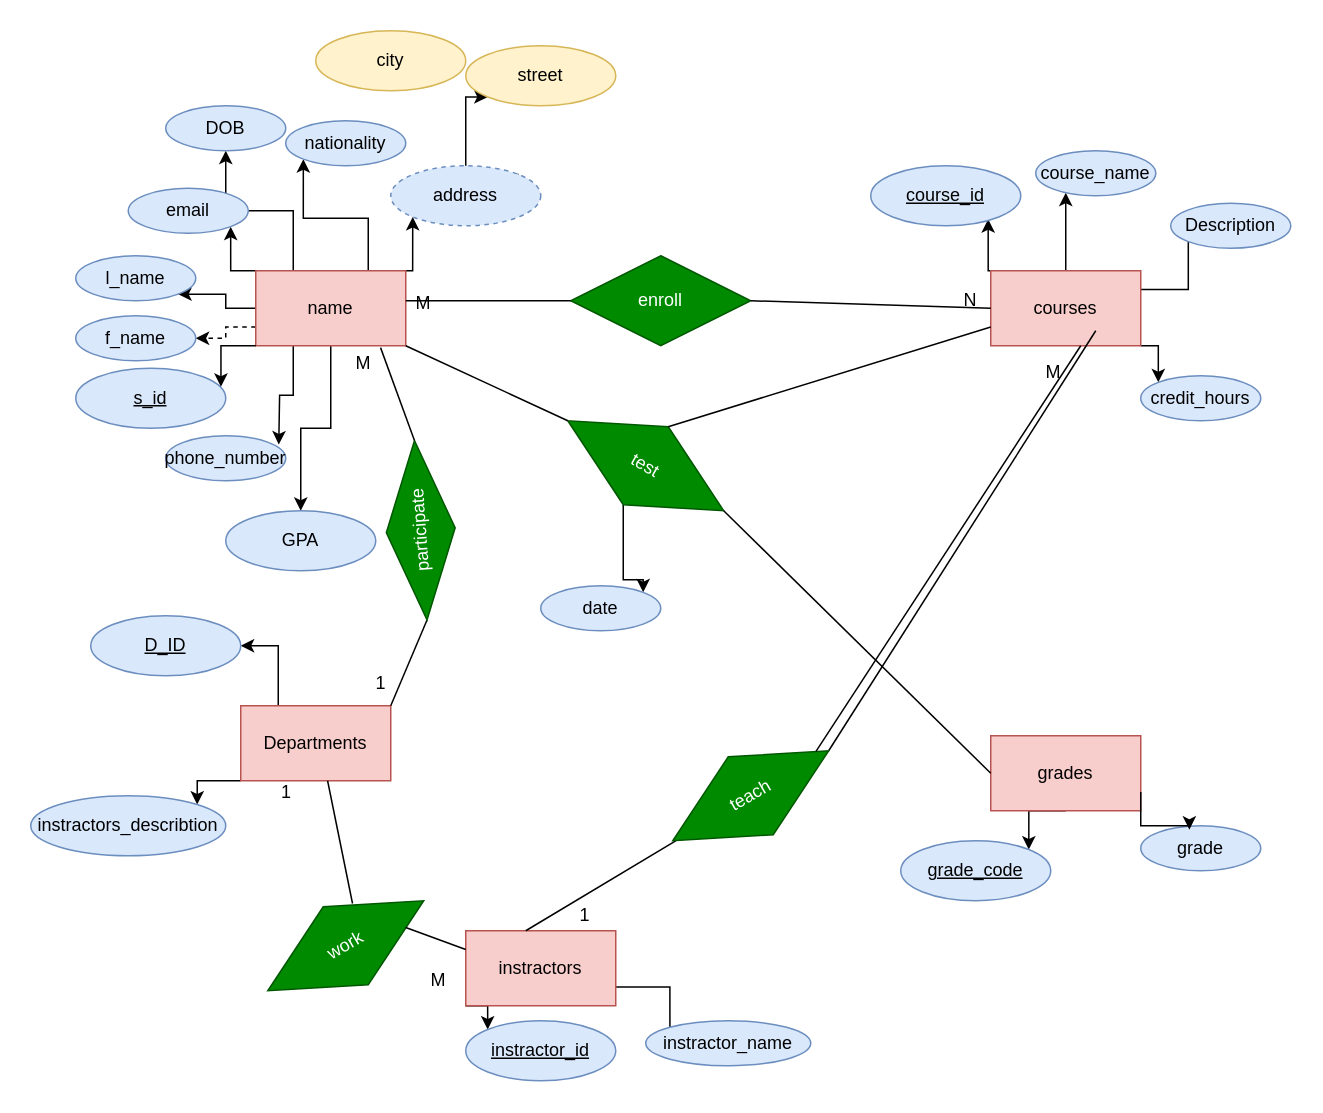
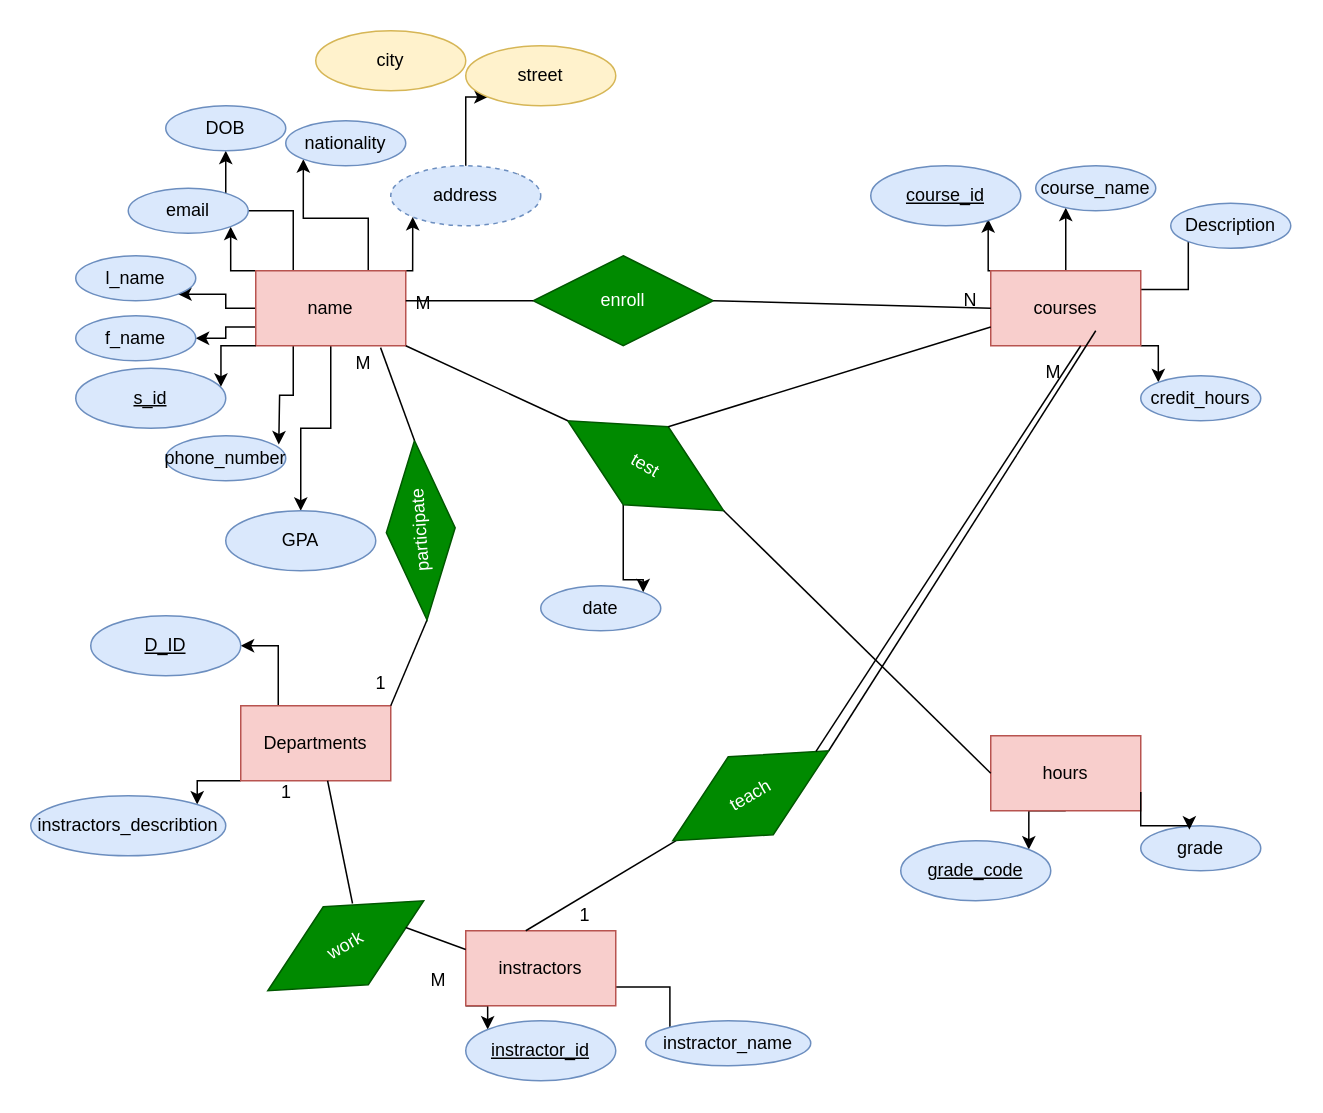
(1096, 173) -> (1096, 188)
(661, 301) -> (623, 301)
(226, 329) -> (226, 329)
(1066, 773) -> (1066, 773)
